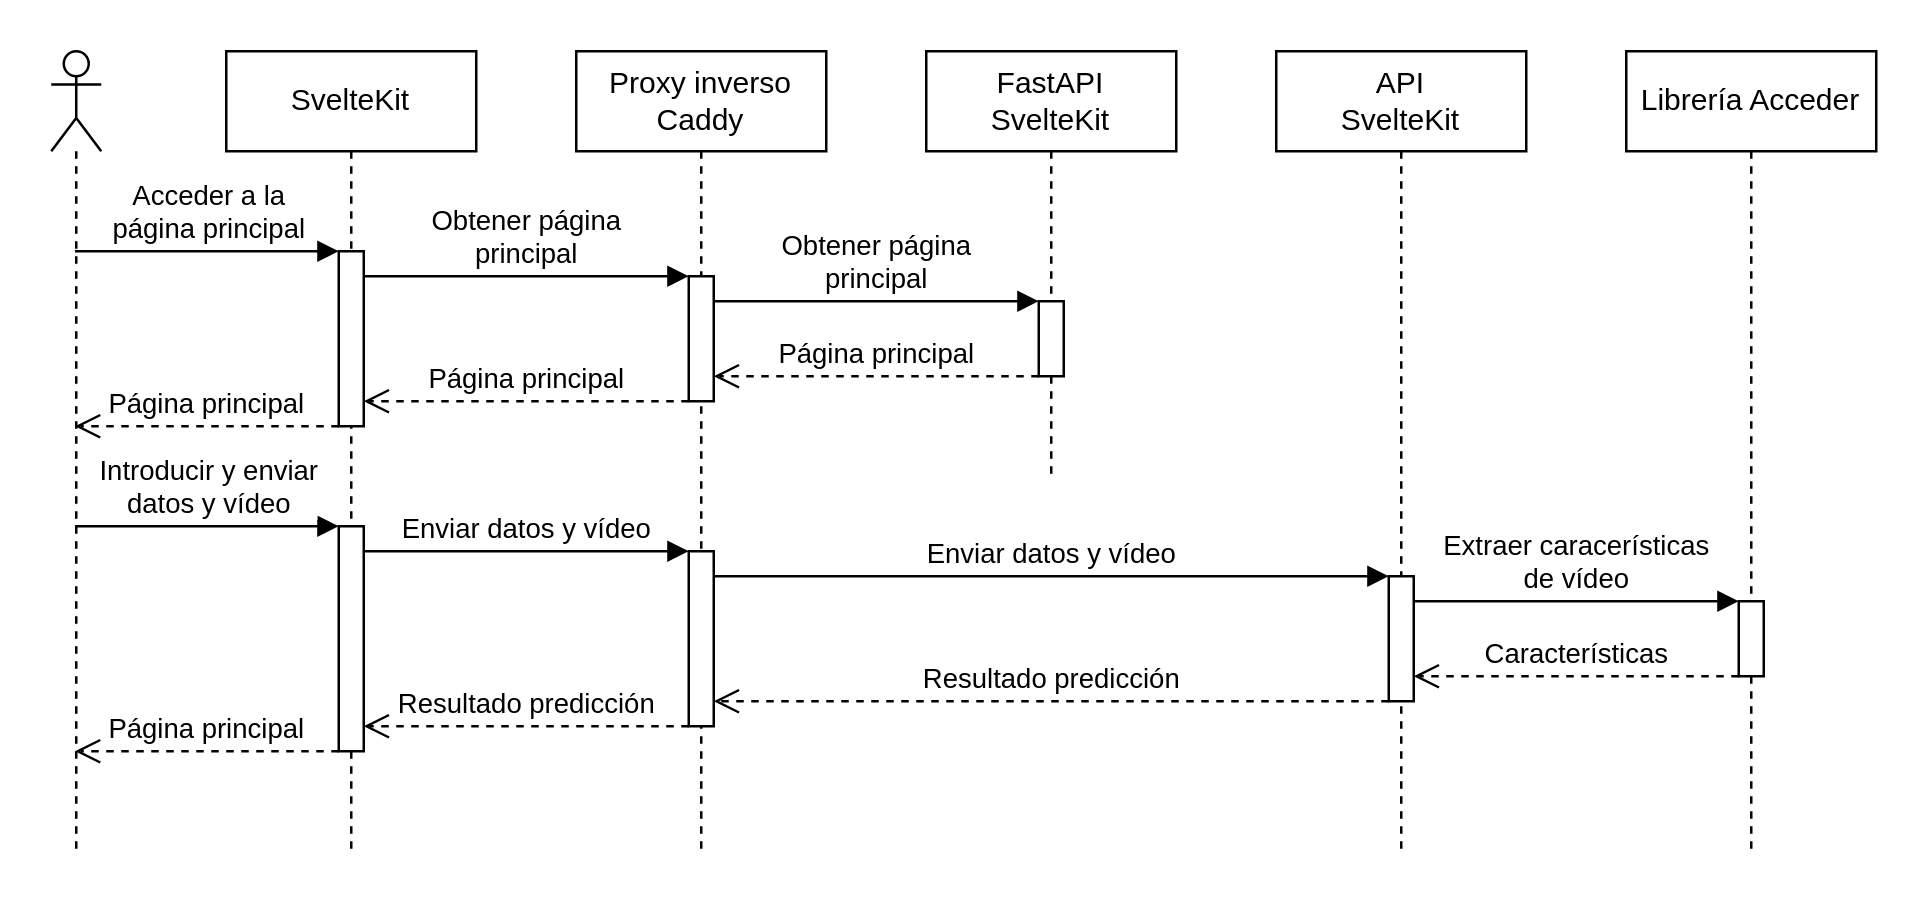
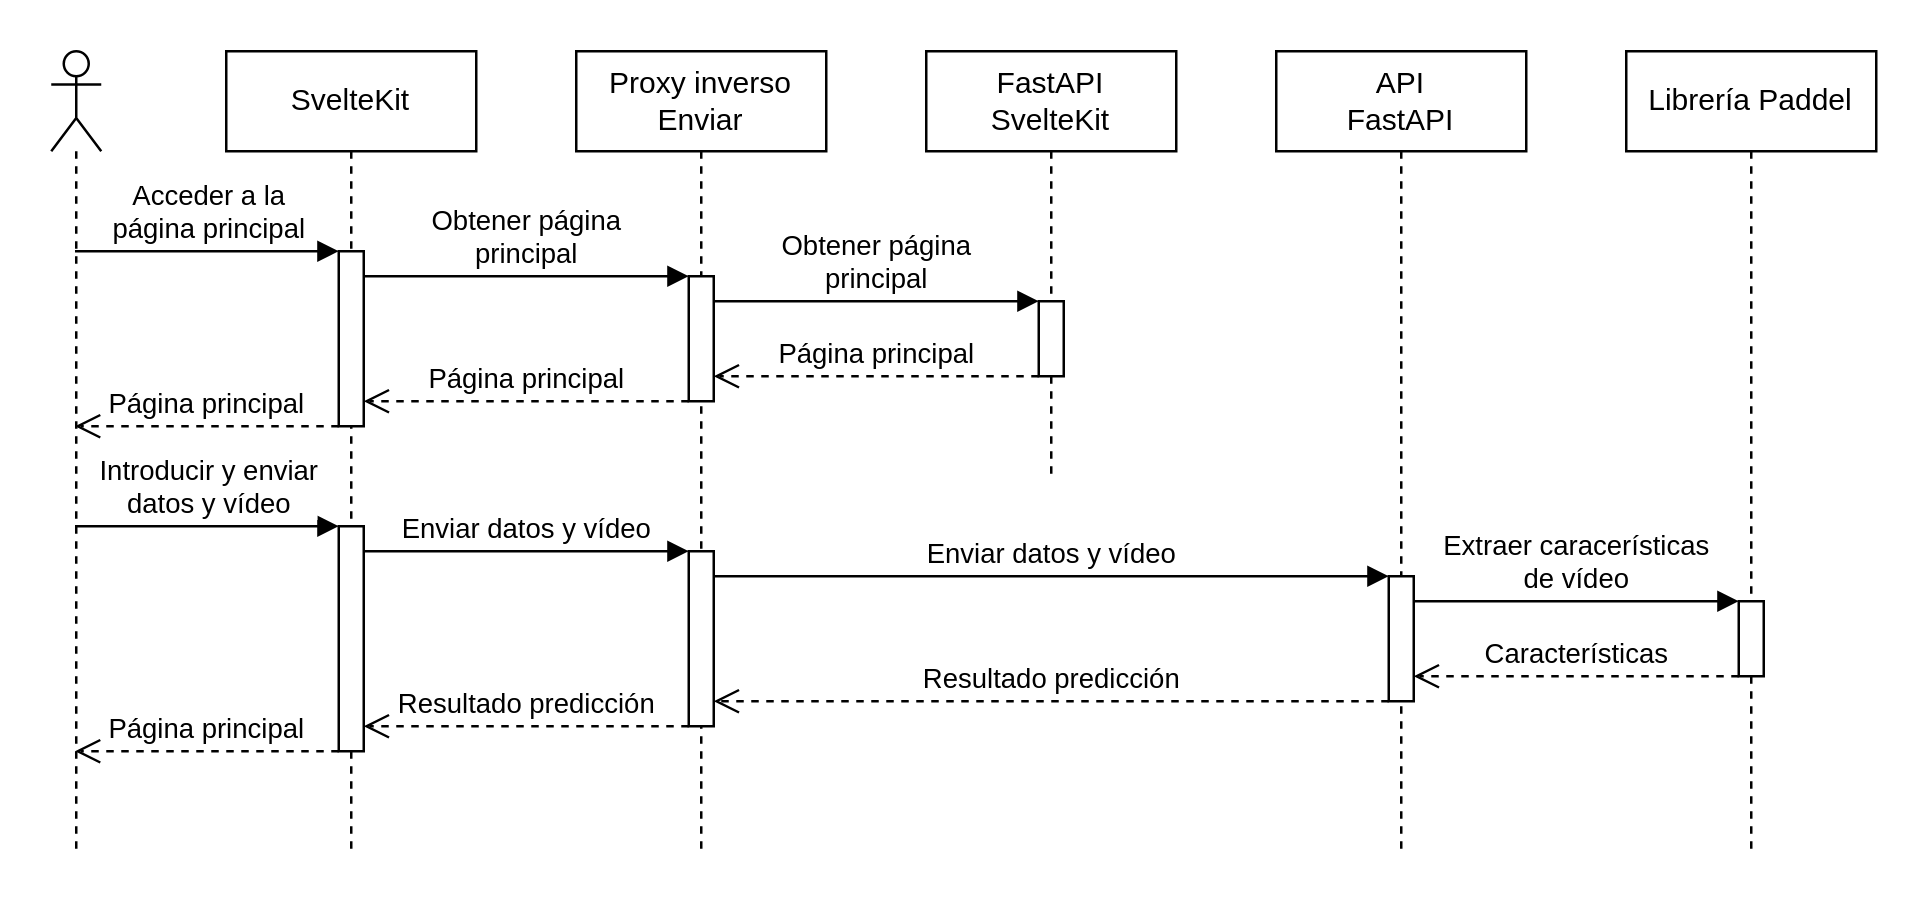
(701, 101) -> (701, 101)
(1401, 101) -> (1401, 101)
(1751, 101) -> (1751, 101)
